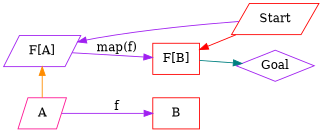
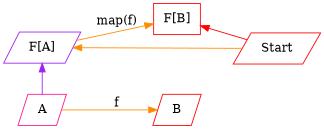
(162, 29) -> (162, 48)
(108, 55) -> (111, 33)
(275, 66) -> none
(42, 87) -> (42, 83)
(103, 113) -> (105, 110)
(176, 113) -> (177, 110)
